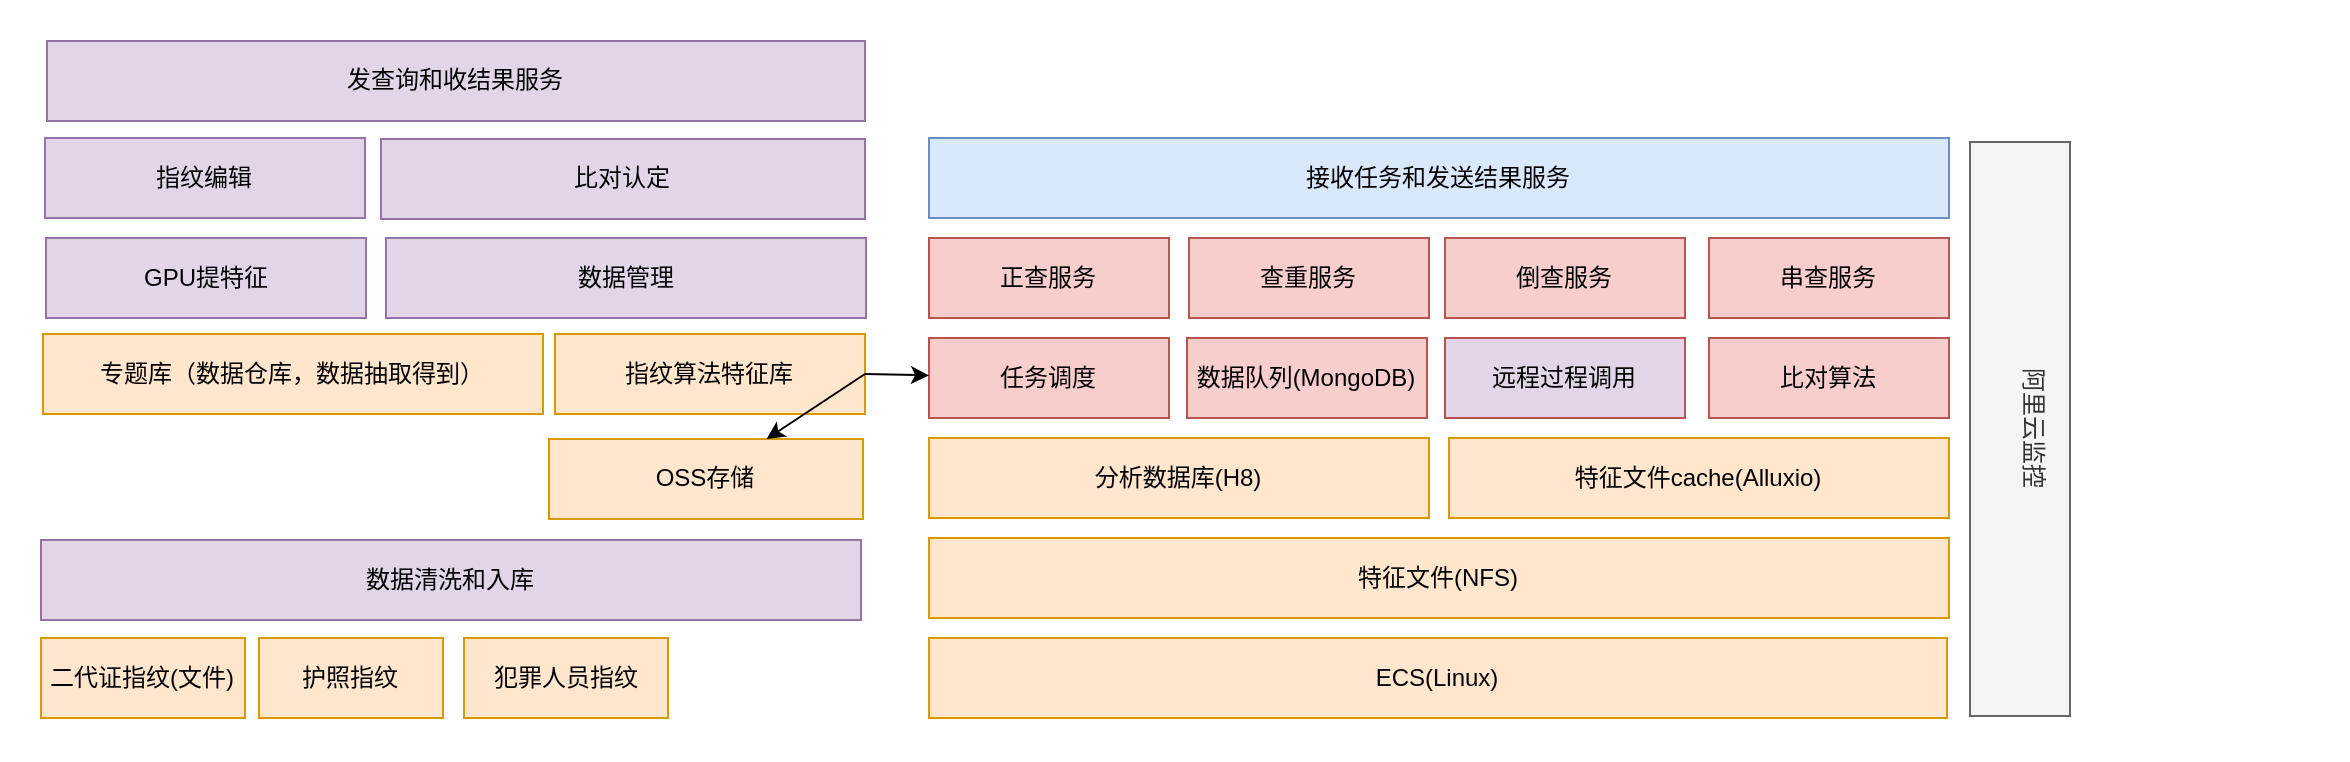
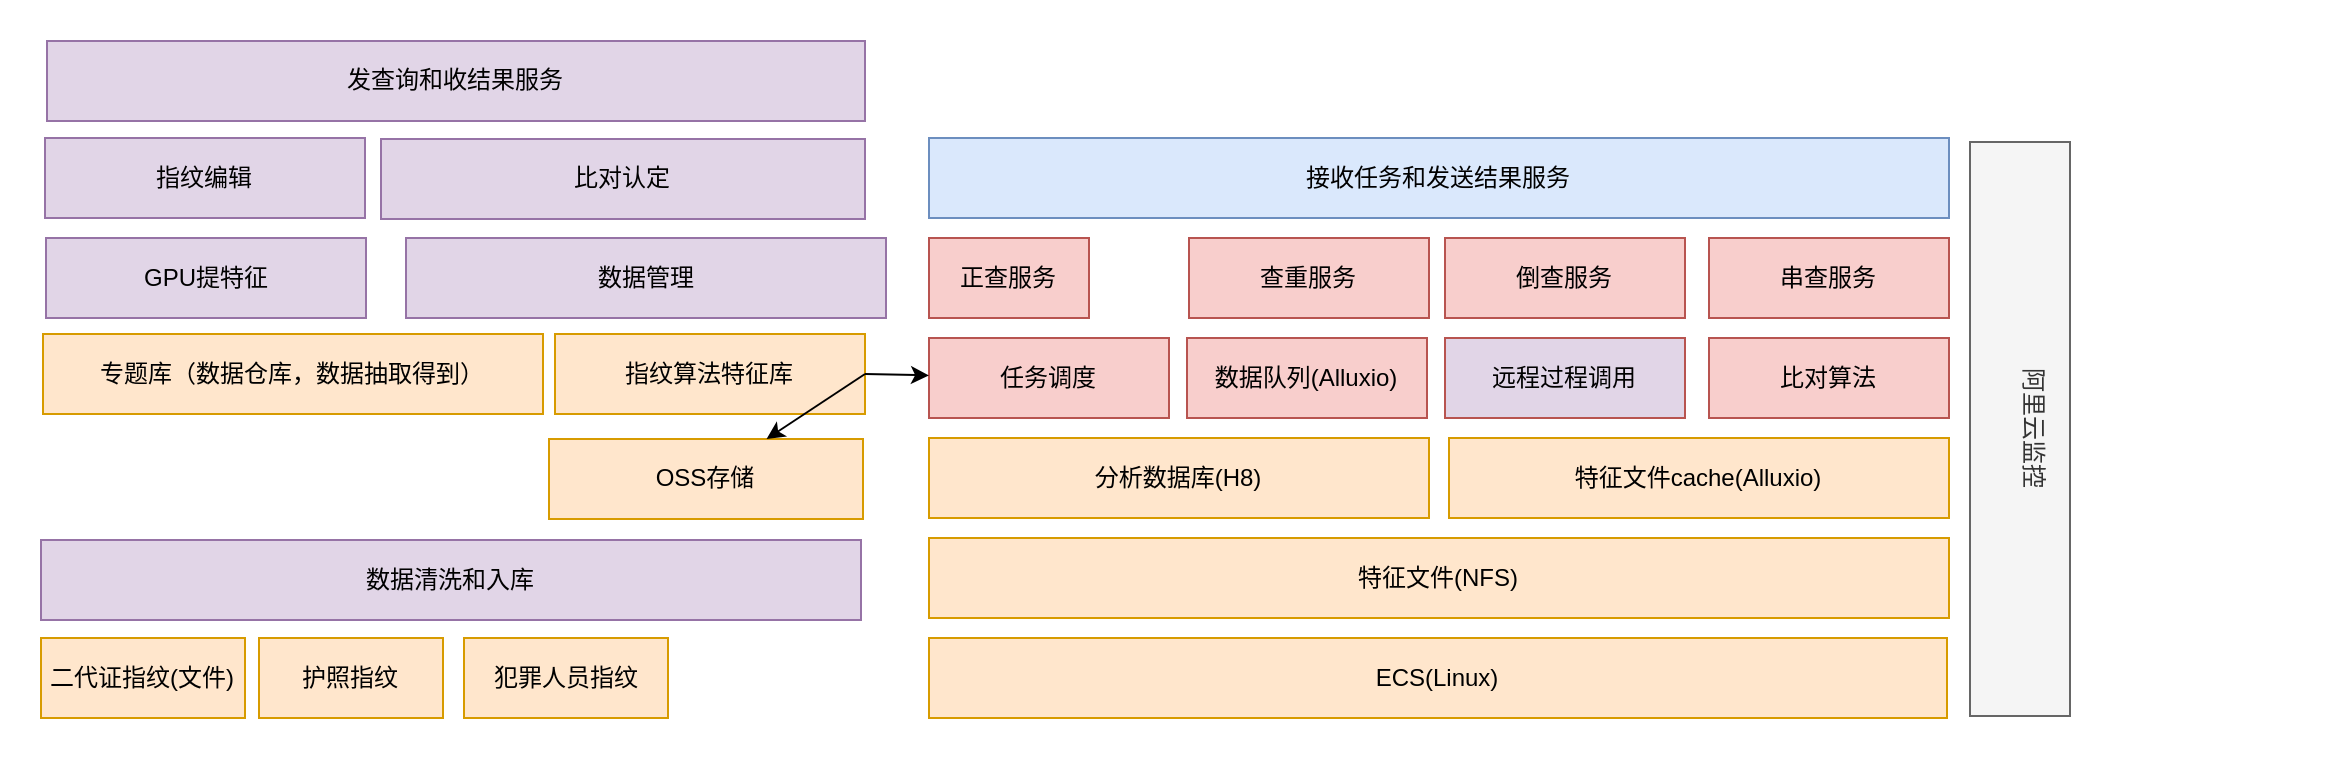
(626, 278) -> (646, 278)
(1049, 278) -> (1009, 278)
(1307, 379) -> (1307, 379)
